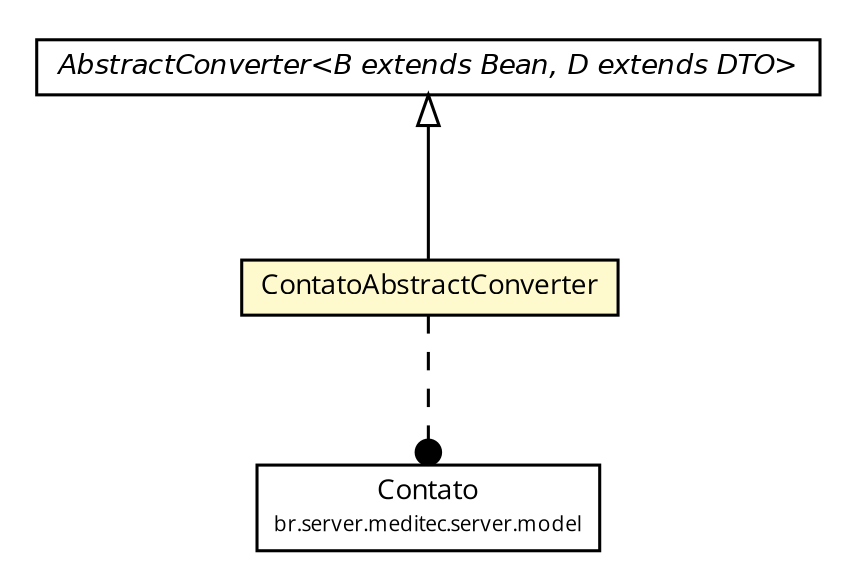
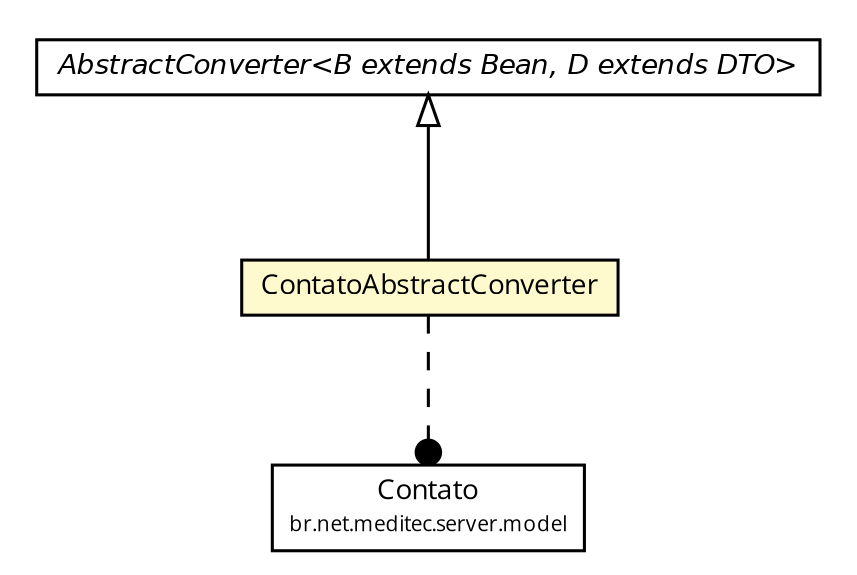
(428, 525) -> (428, 525)
